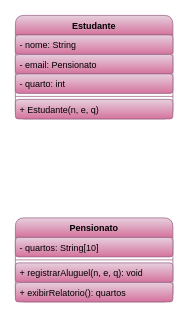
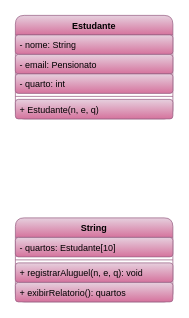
(94, 229) -> (94, 229)
(68, 248) -> (77, 248)
